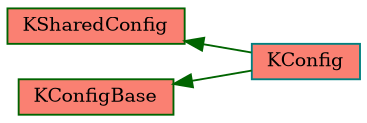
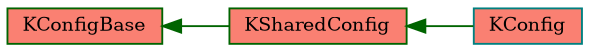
(222, 76) -> (205, 26)
